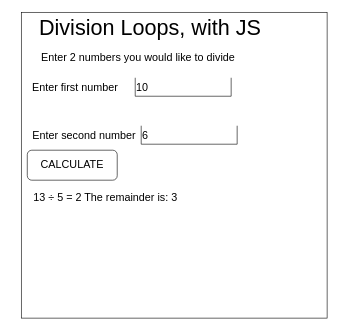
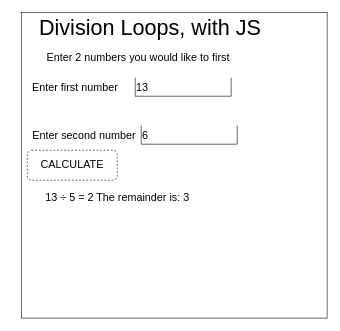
(138, 57) -> (138, 57)
(143, 87) -> (143, 87)
(72, 165) -> (72, 165)
(105, 198) -> (117, 198)
